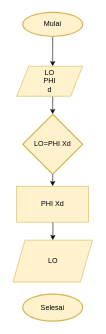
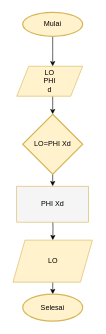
(53, 204) -> (53, 204)
none -> (53, 288)
